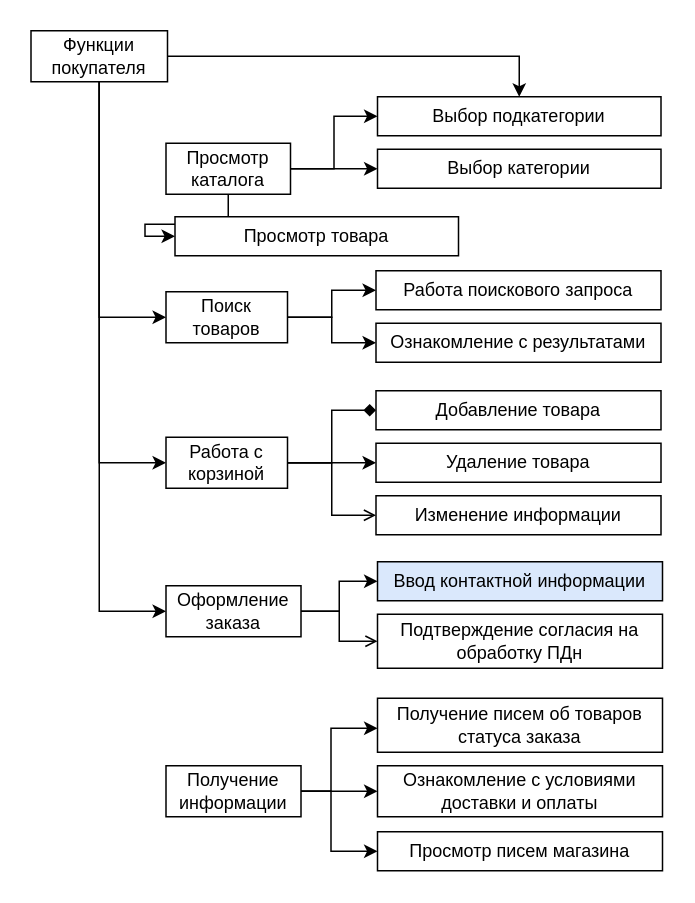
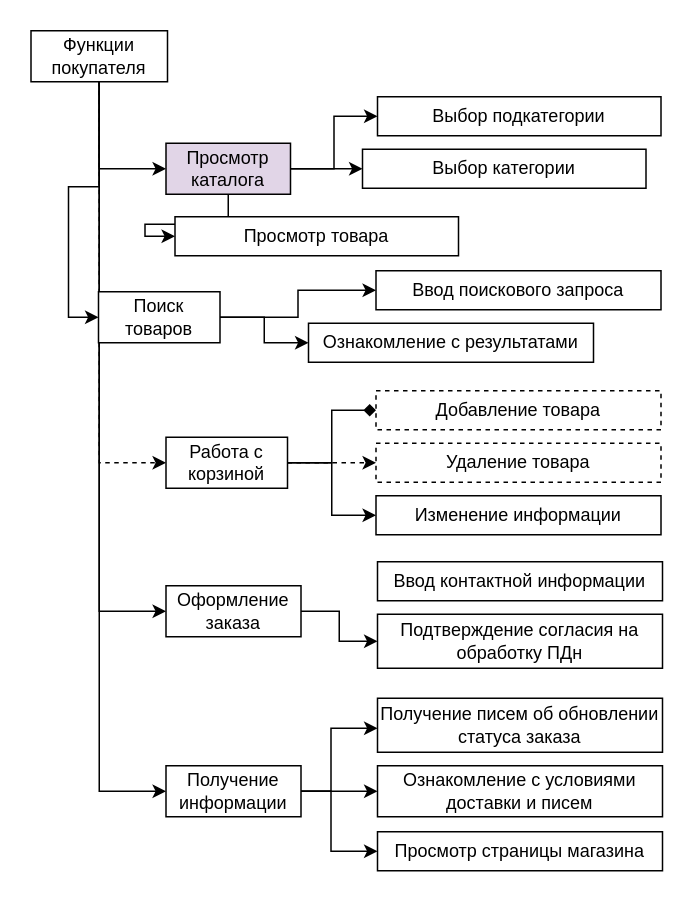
(358, 56) -> (99, 731)
none -> (129, 169)
(228, 169) -> (228, 169)
(519, 169) -> (504, 169)
(518, 290) -> (518, 290)
(227, 317) -> (159, 317)
(518, 343) -> (451, 343)
(518, 410) -> (518, 410)
(129, 463) -> (129, 463)
(350, 463) -> (350, 463)
(518, 463) -> (518, 463)
(367, 515) -> (364, 515)
(339, 581) -> none
(520, 581) -> (520, 581)
(368, 641) -> (366, 641)
(520, 725) -> (520, 725)
(520, 791) -> (520, 791)
(520, 851) -> (520, 851)
